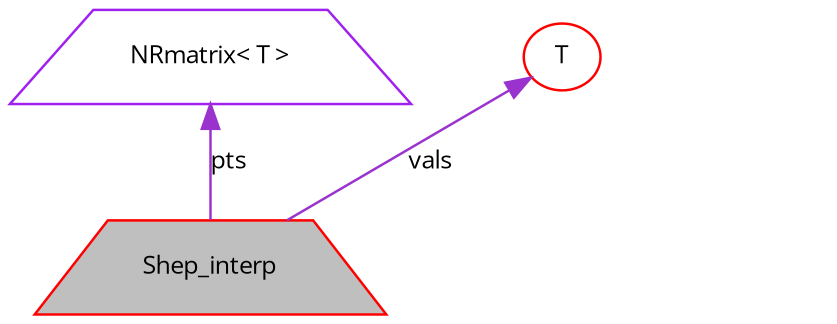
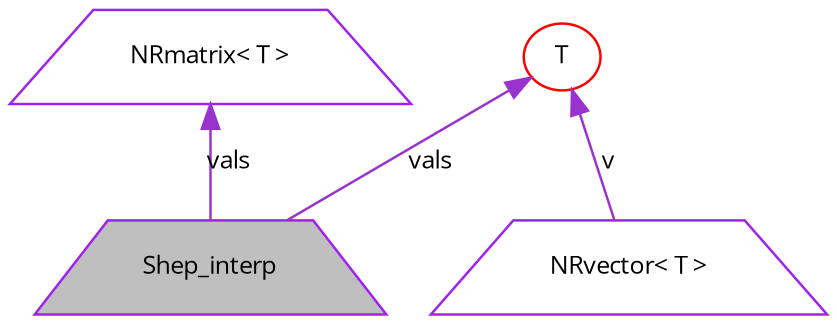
(229, 162) -> (229, 162)
(210, 267) -> (210, 267)
none -> (629, 267)
